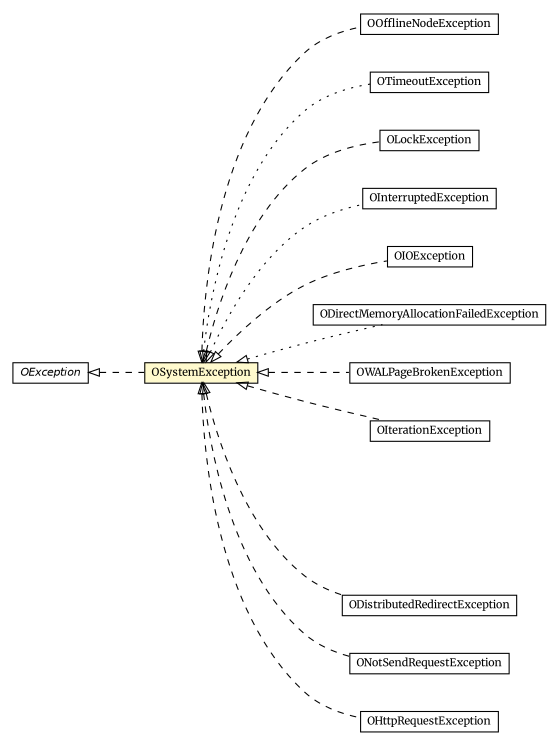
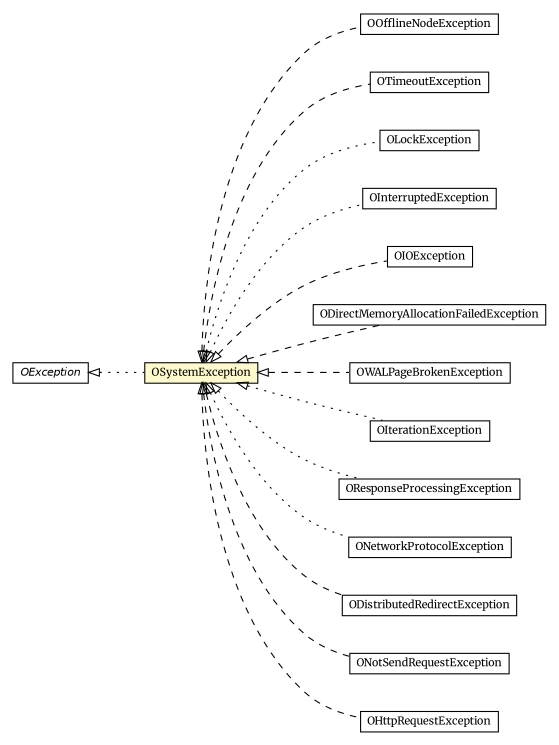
(248, 189) -> (248, 189)
(262, 217) -> (262, 217)
(315, 341) -> (315, 341)
(122, 372) -> (122, 372)
(315, 404) -> (315, 404)
none -> (429, 489)
none -> (429, 547)
